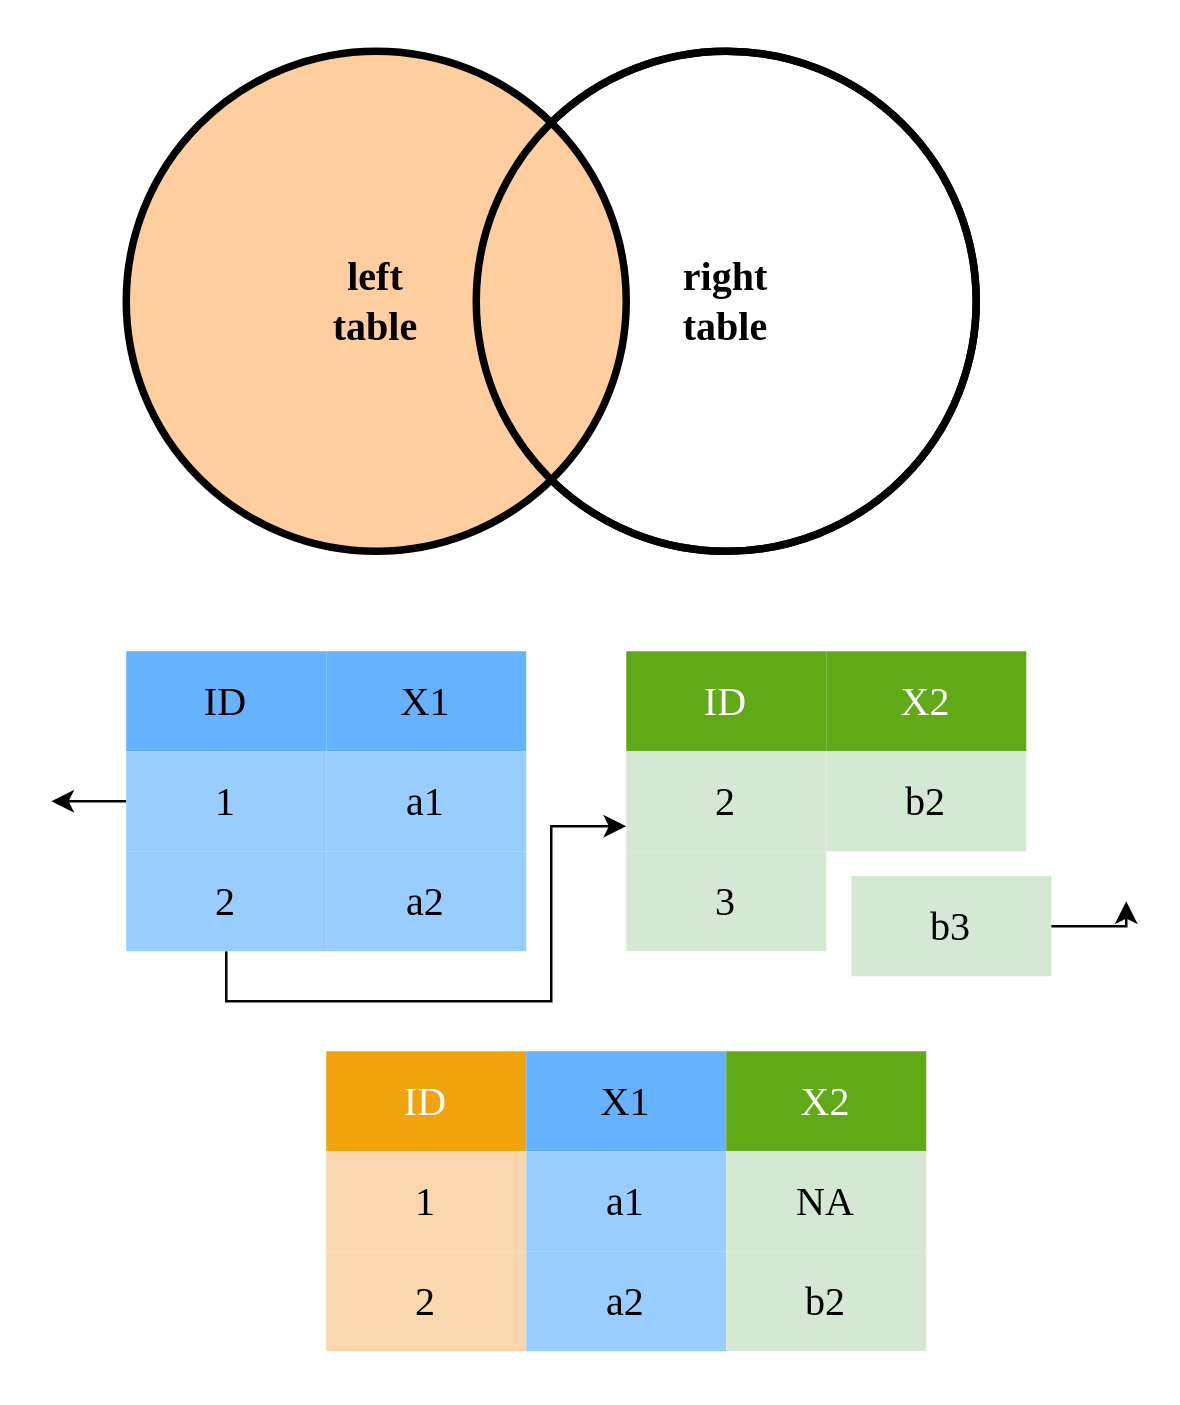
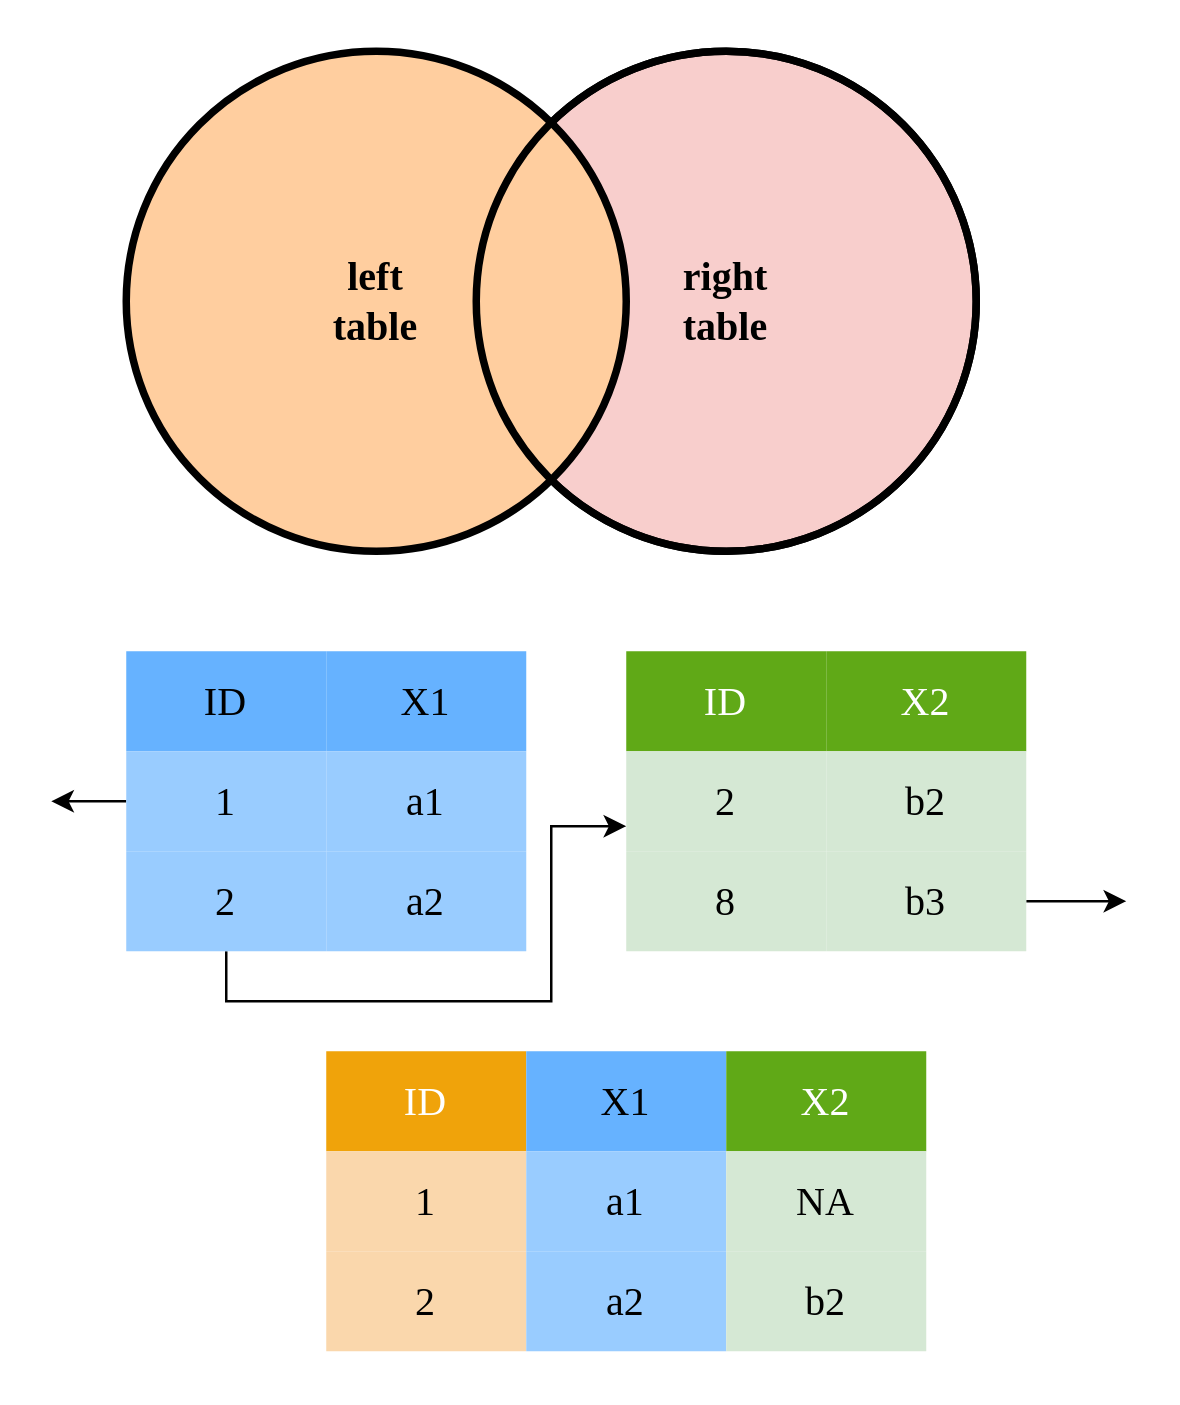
(726, 301) -> (726, 301)
(726, 901) -> (726, 901)
(951, 926) -> (926, 901)
